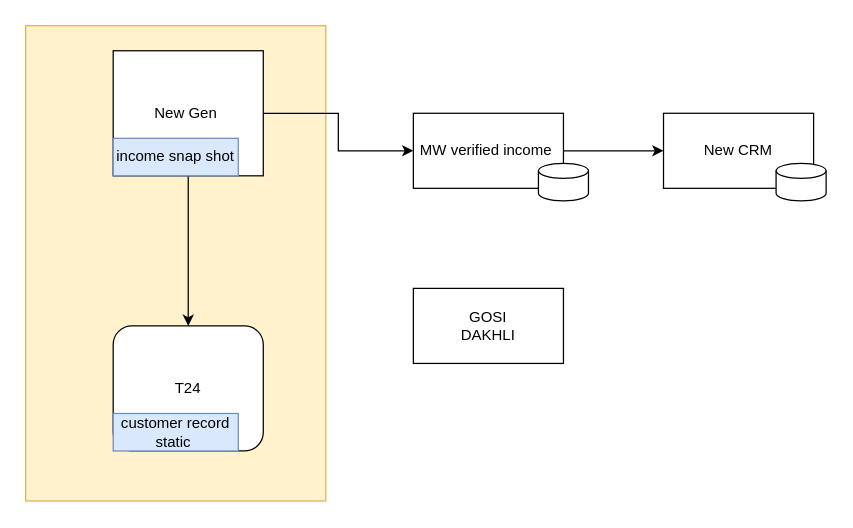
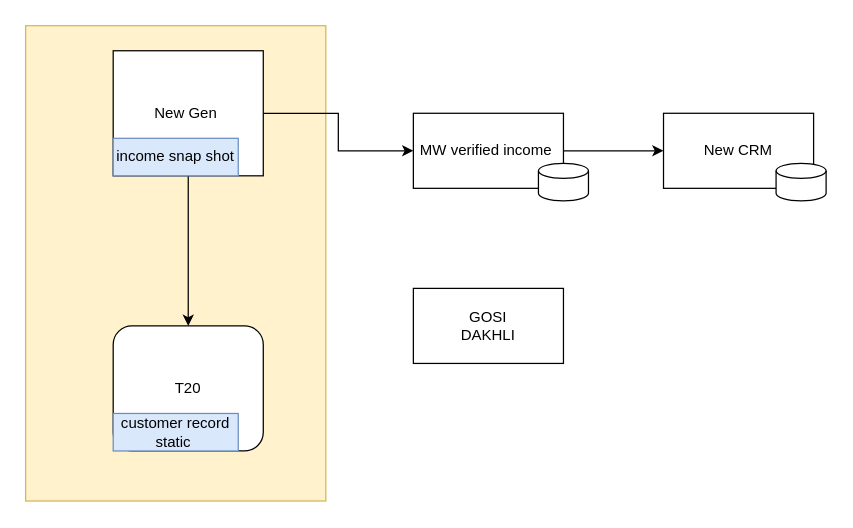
(188, 388) -> (188, 388)
